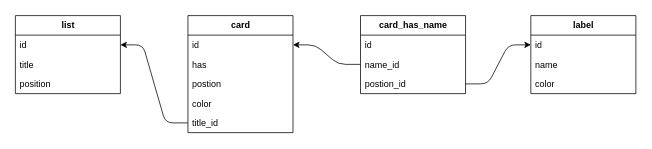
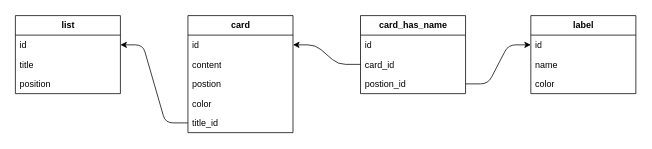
(200, 65) -> (210, 65)
(381, 65) -> (381, 65)
